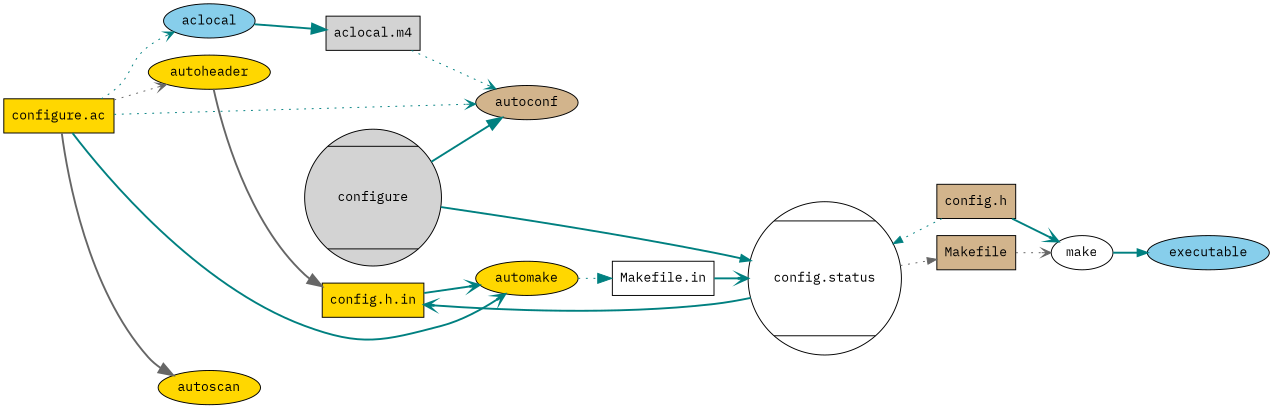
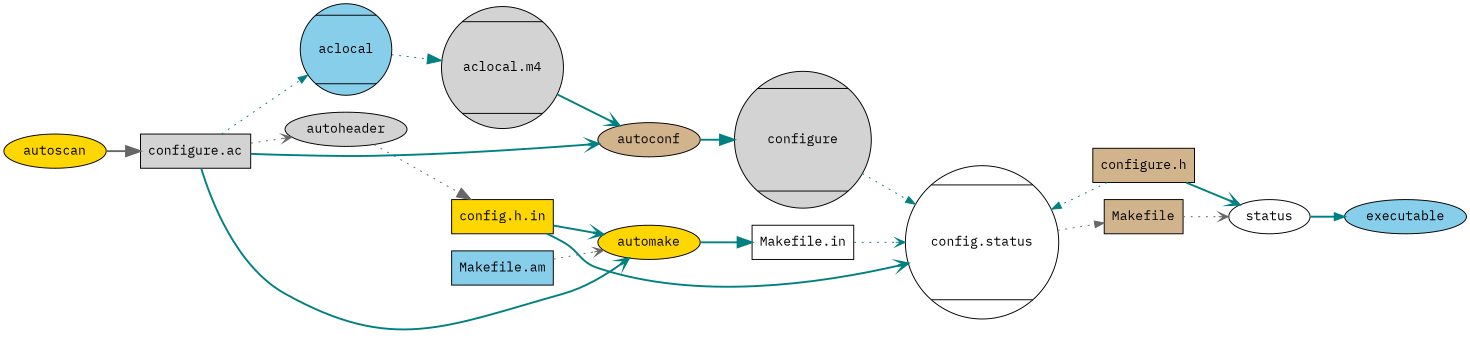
(209, 21) -> (346, 49)
(283, 26) -> (410, 57)
(373, 33) -> (502, 68)
(132, 66) -> (261, 107)
(449, 68) -> (584, 108)
(209, 72) -> (346, 129)
(290, 109) -> (420, 154)
(59, 116) -> (196, 151)
(461, 143) -> (710, 140)
(248, 191) -> (416, 168)
(976, 201) -> (1144, 165)
(591, 231) -> (885, 186)
(1082, 253) -> (1269, 217)
(93, 259) -> (116, 151)
none -> (502, 268)
(588, 278) -> (719, 242)
(726, 278) -> (875, 242)
(593, 311) -> (717, 287)
